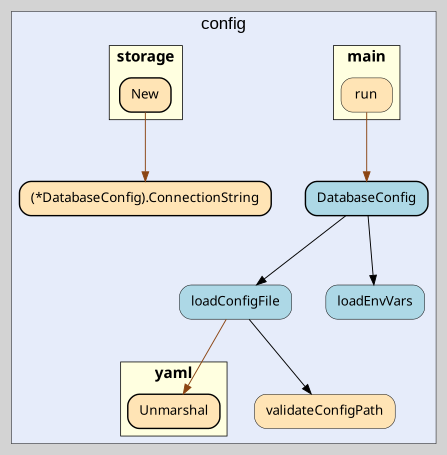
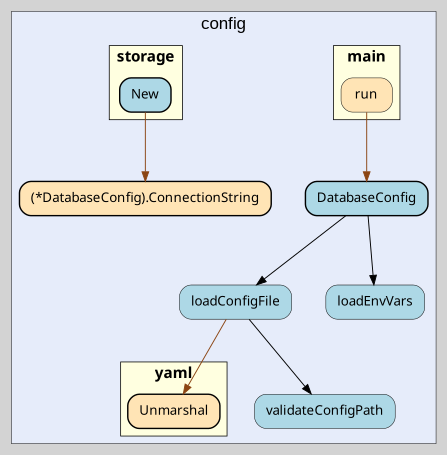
(145, 95) -> (145, 95)
(325, 411) -> (325, 411)
